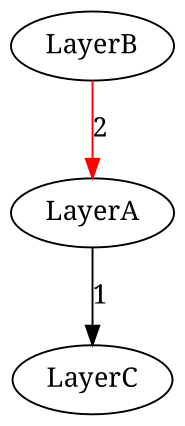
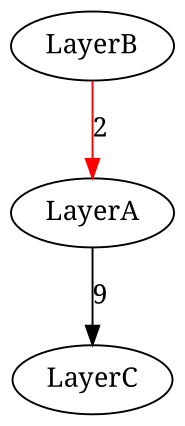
(100, 296) -> (100, 296)
